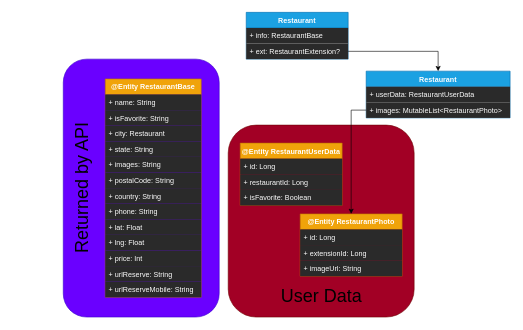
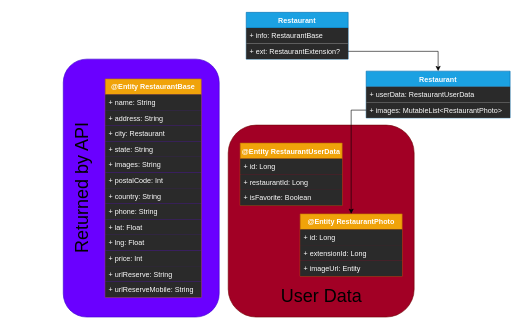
(145, 118) -> (141, 118)
(146, 181) -> (141, 181)
(336, 269) -> (336, 269)
